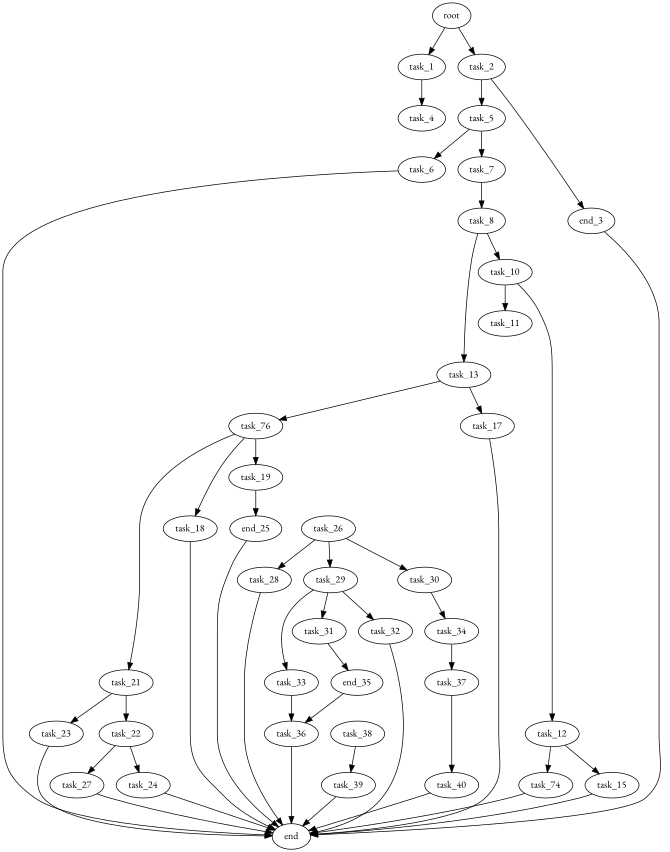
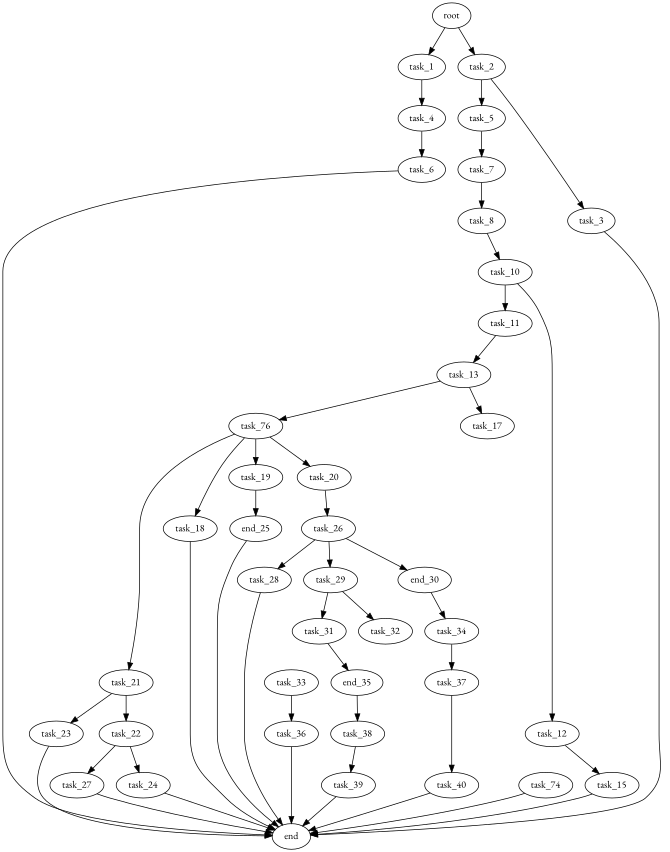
(455, 142) -> (422, 140)
(591, 221) -> (591, 221)
(467, 294) -> (487, 346)
none -> (324, 477)
(425, 580) -> (425, 580)
(285, 621) -> none
(327, 706) -> (357, 705)
(499, 707) -> none
(549, 756) -> none
(400, 759) -> none
